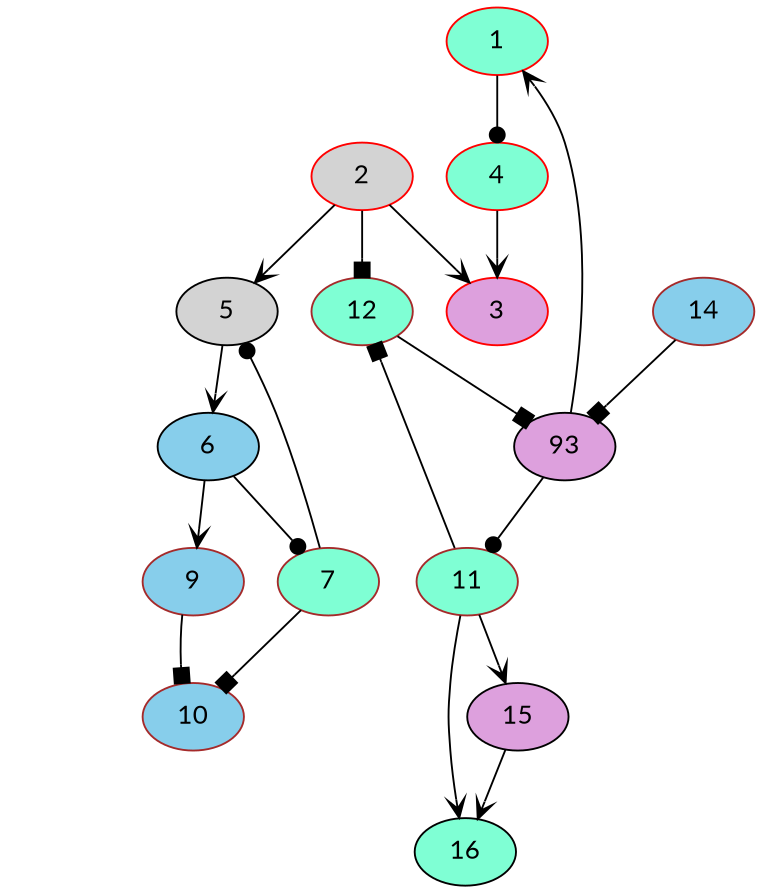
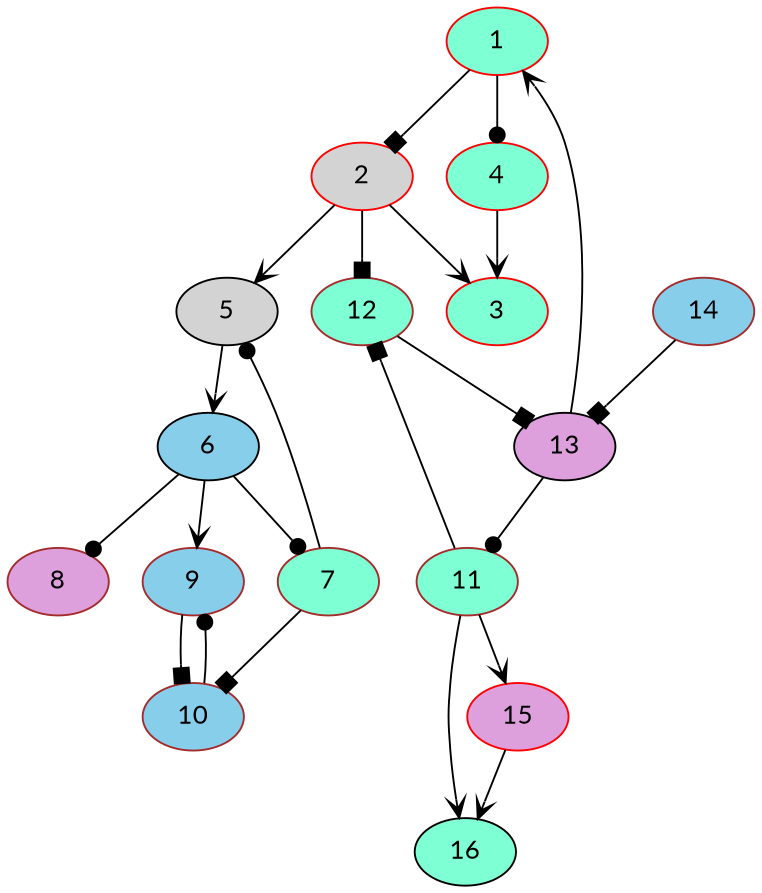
none -> (437, 102)
(497, 311) -> (497, 311)
(565, 447) -> (565, 447)
none -> (58, 582)
none -> (206, 657)
(518, 717) -> (518, 717)
